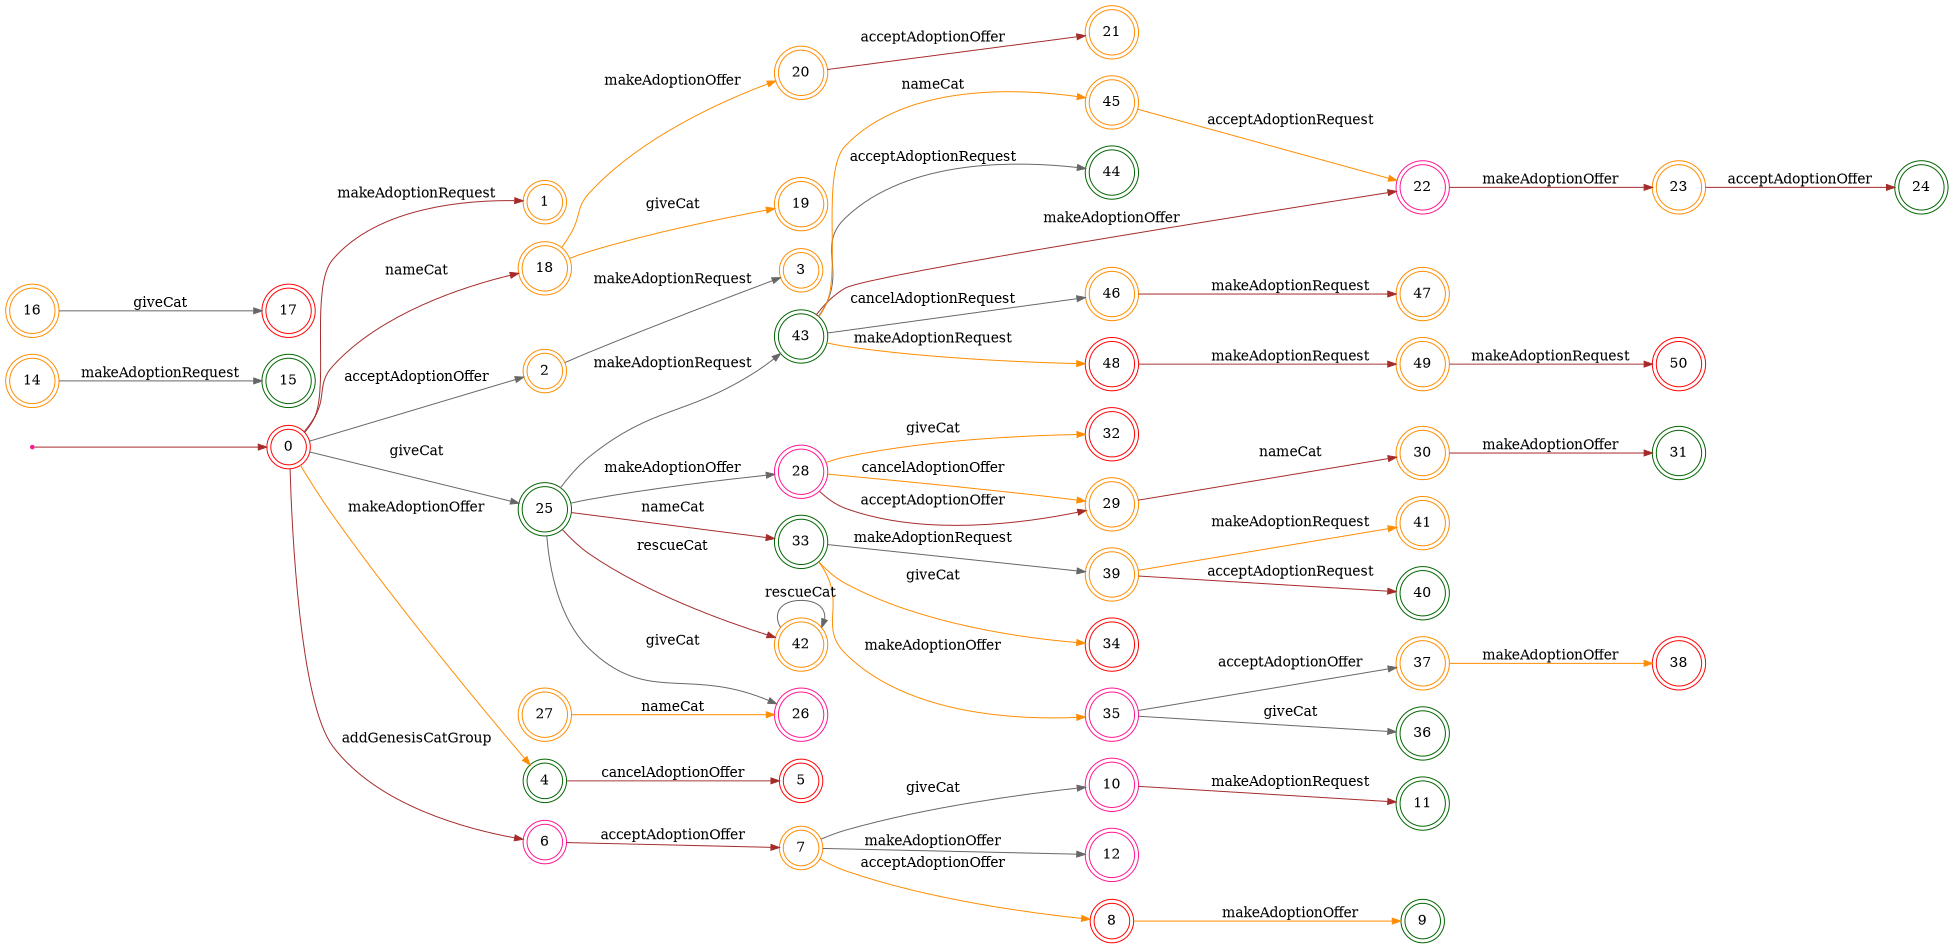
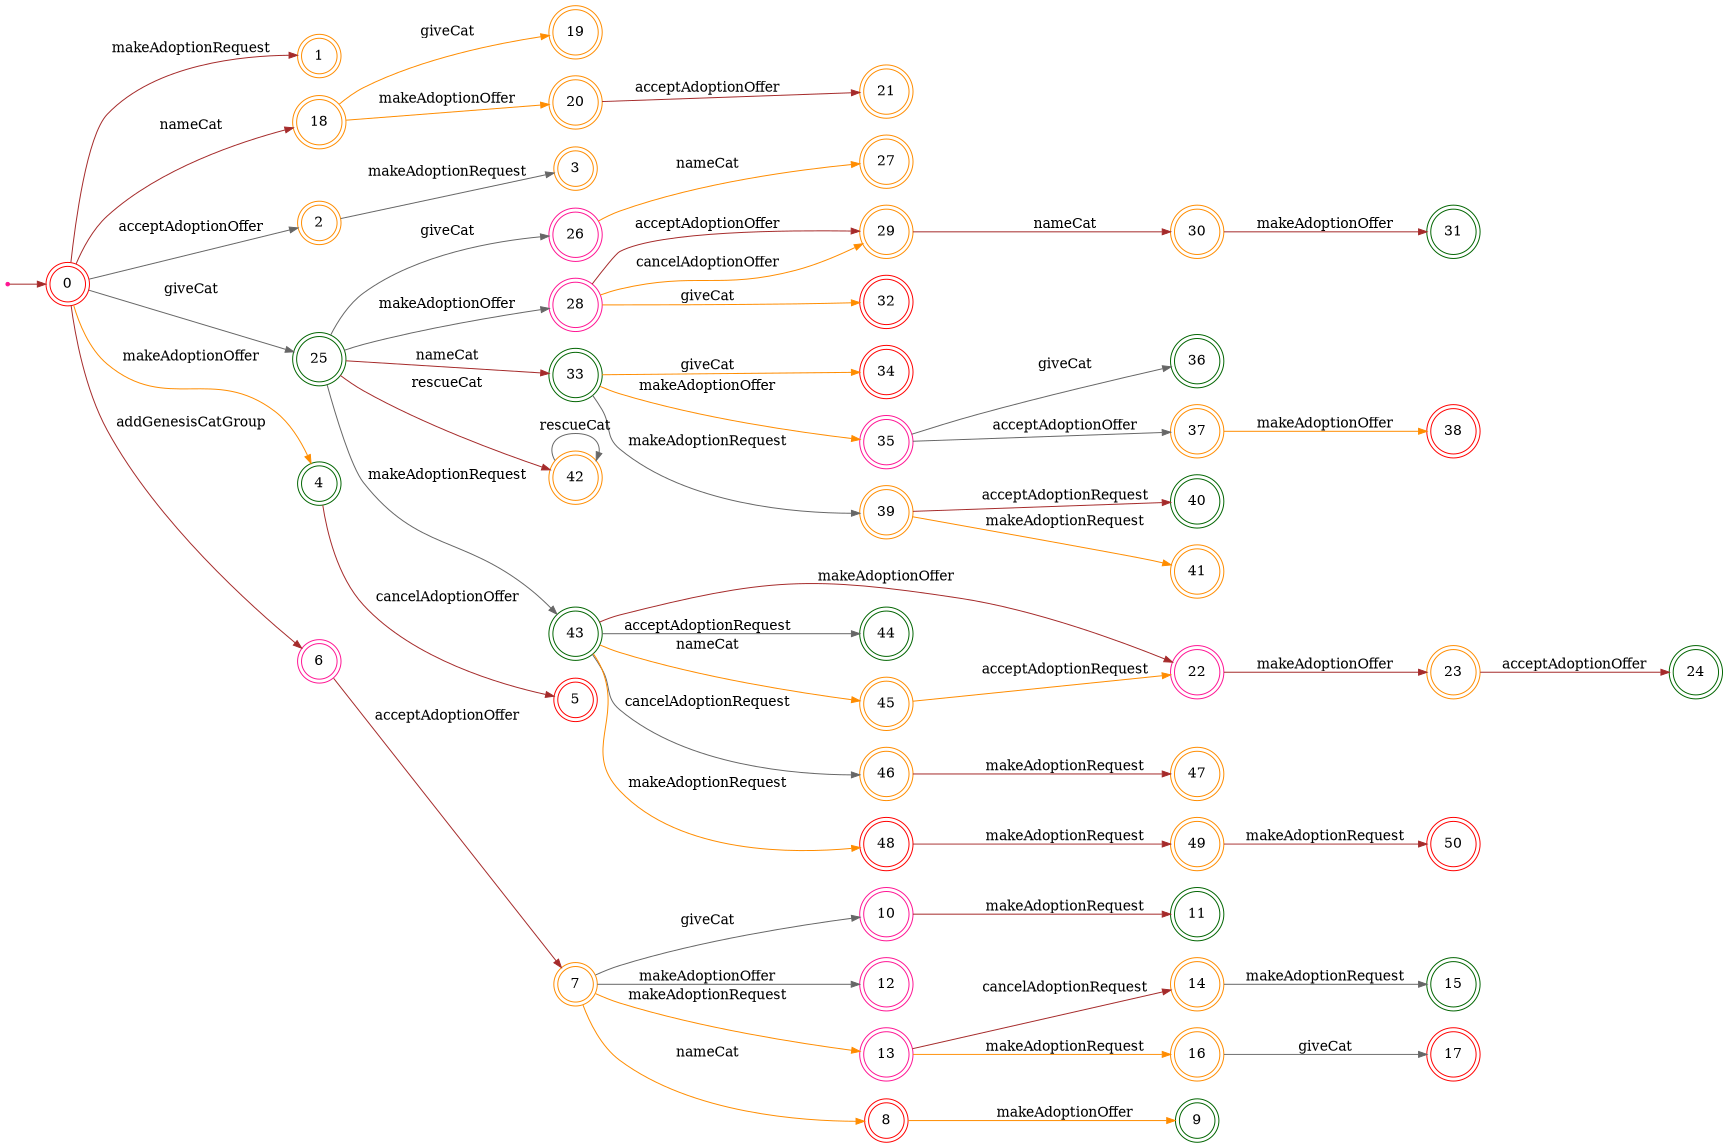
(669, 715) -> (723, 184)
(933, 863) -> (708, 1053)
none -> (886, 1054)
